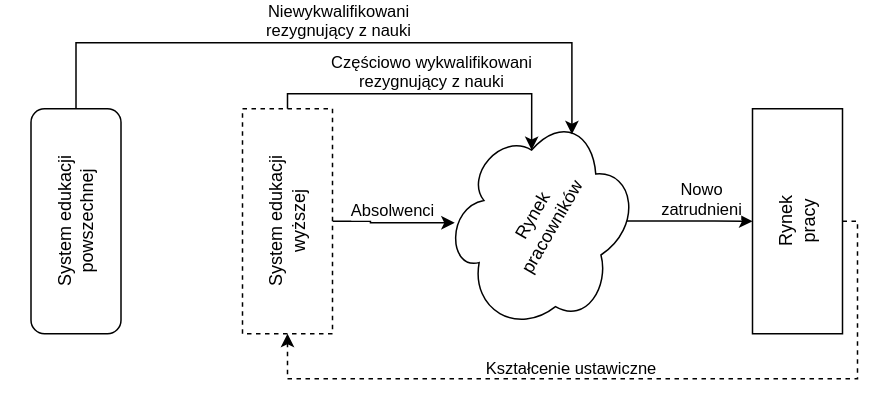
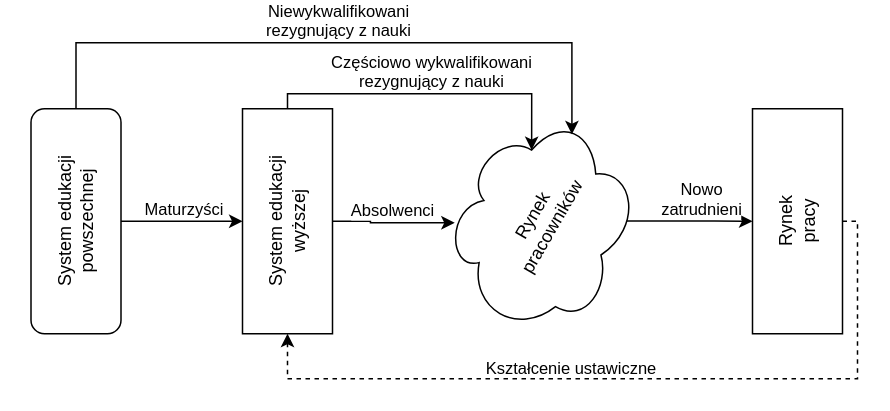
none -> (176, 221)
(287, 221) -> (287, 221)
